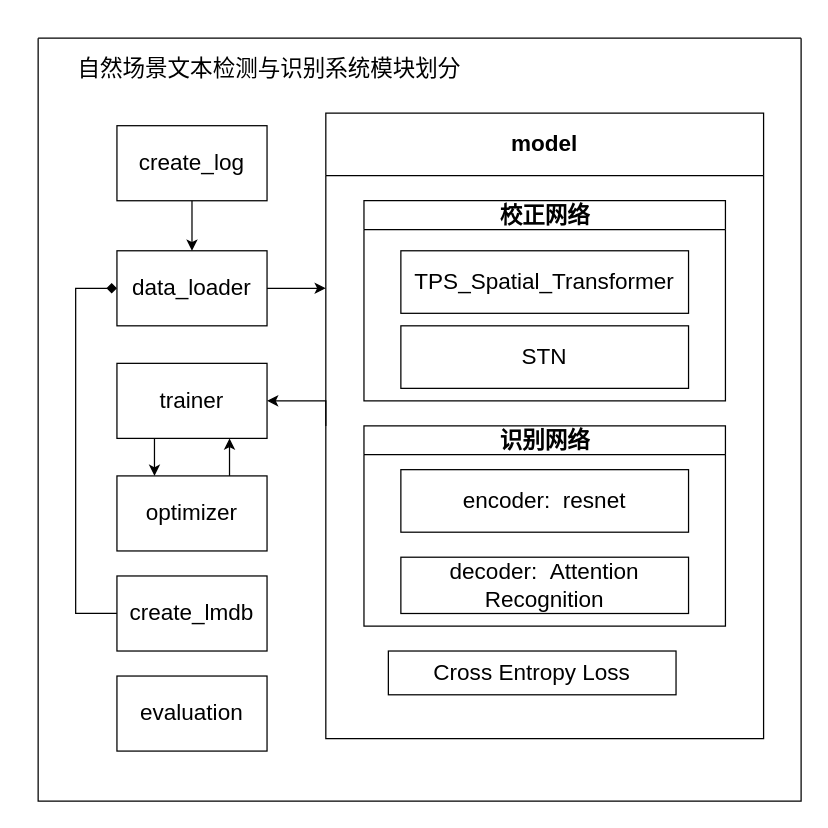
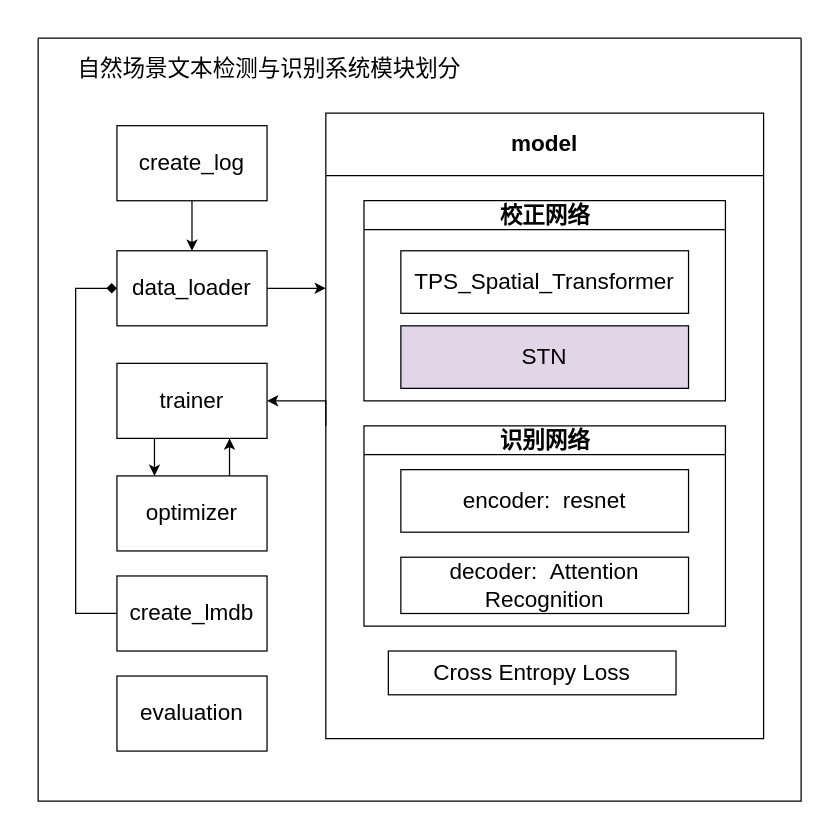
(544, 357) -> (544, 357)
